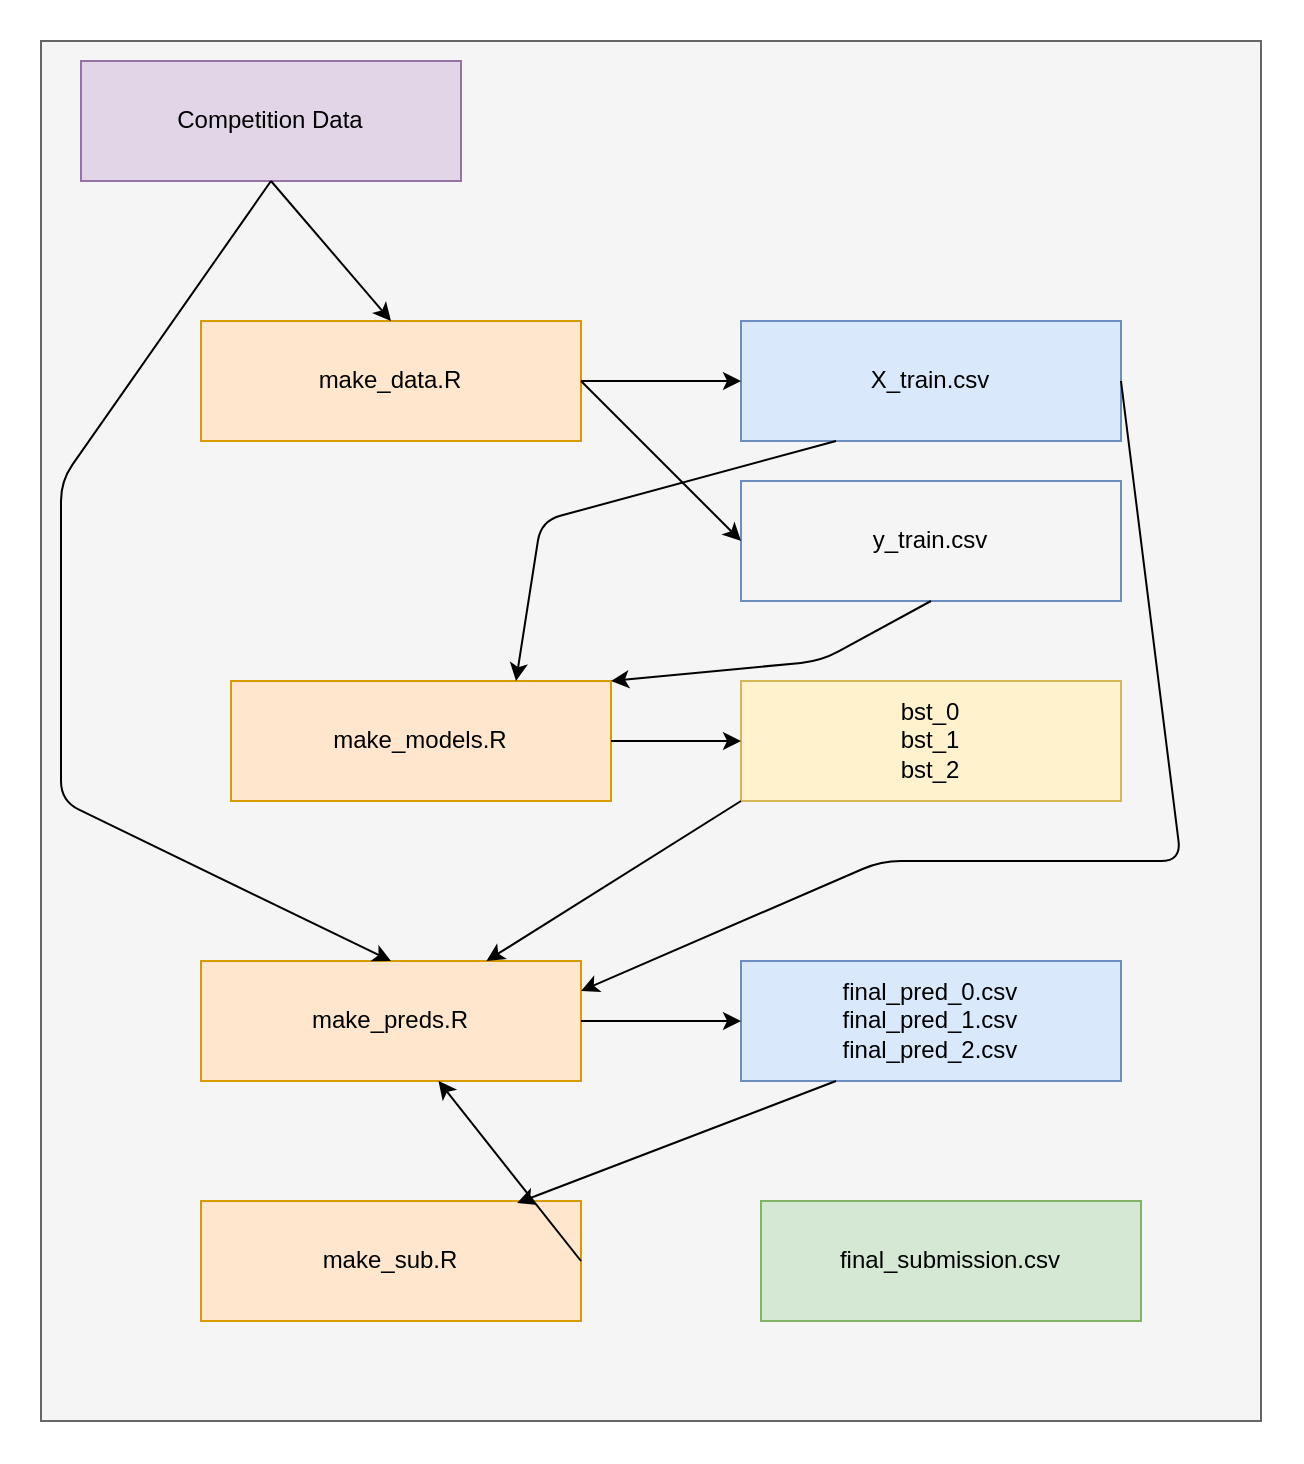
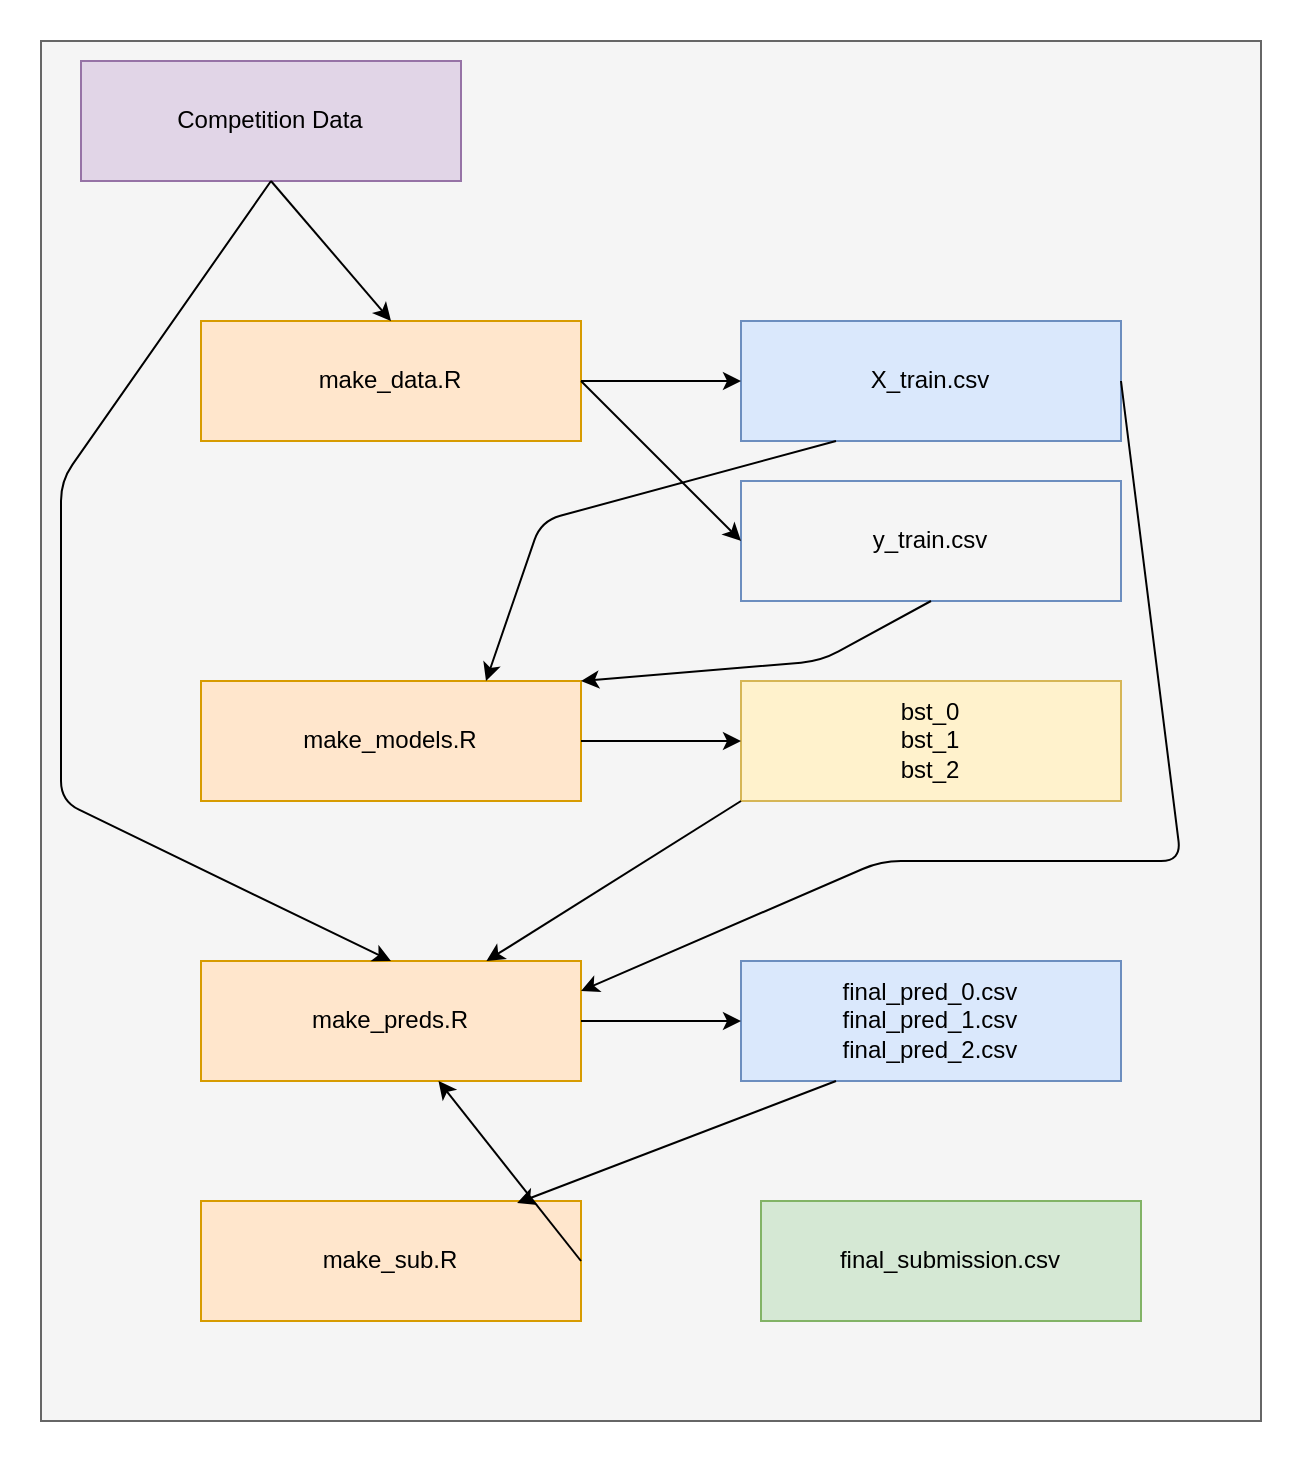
(421, 741) -> (391, 741)
